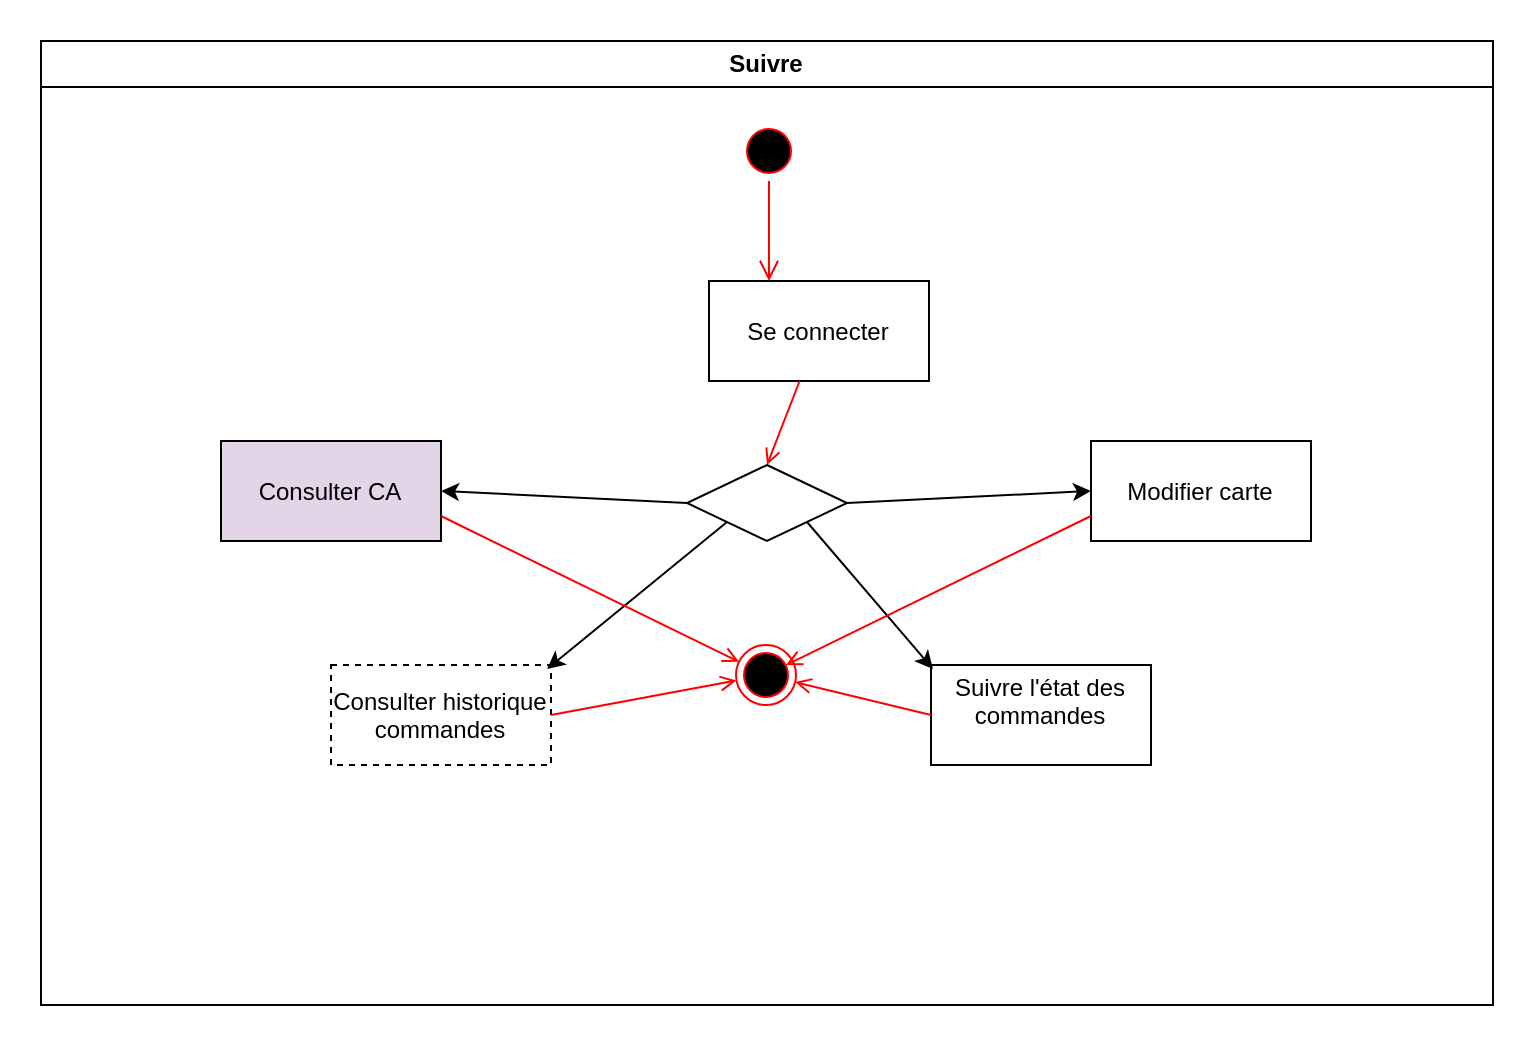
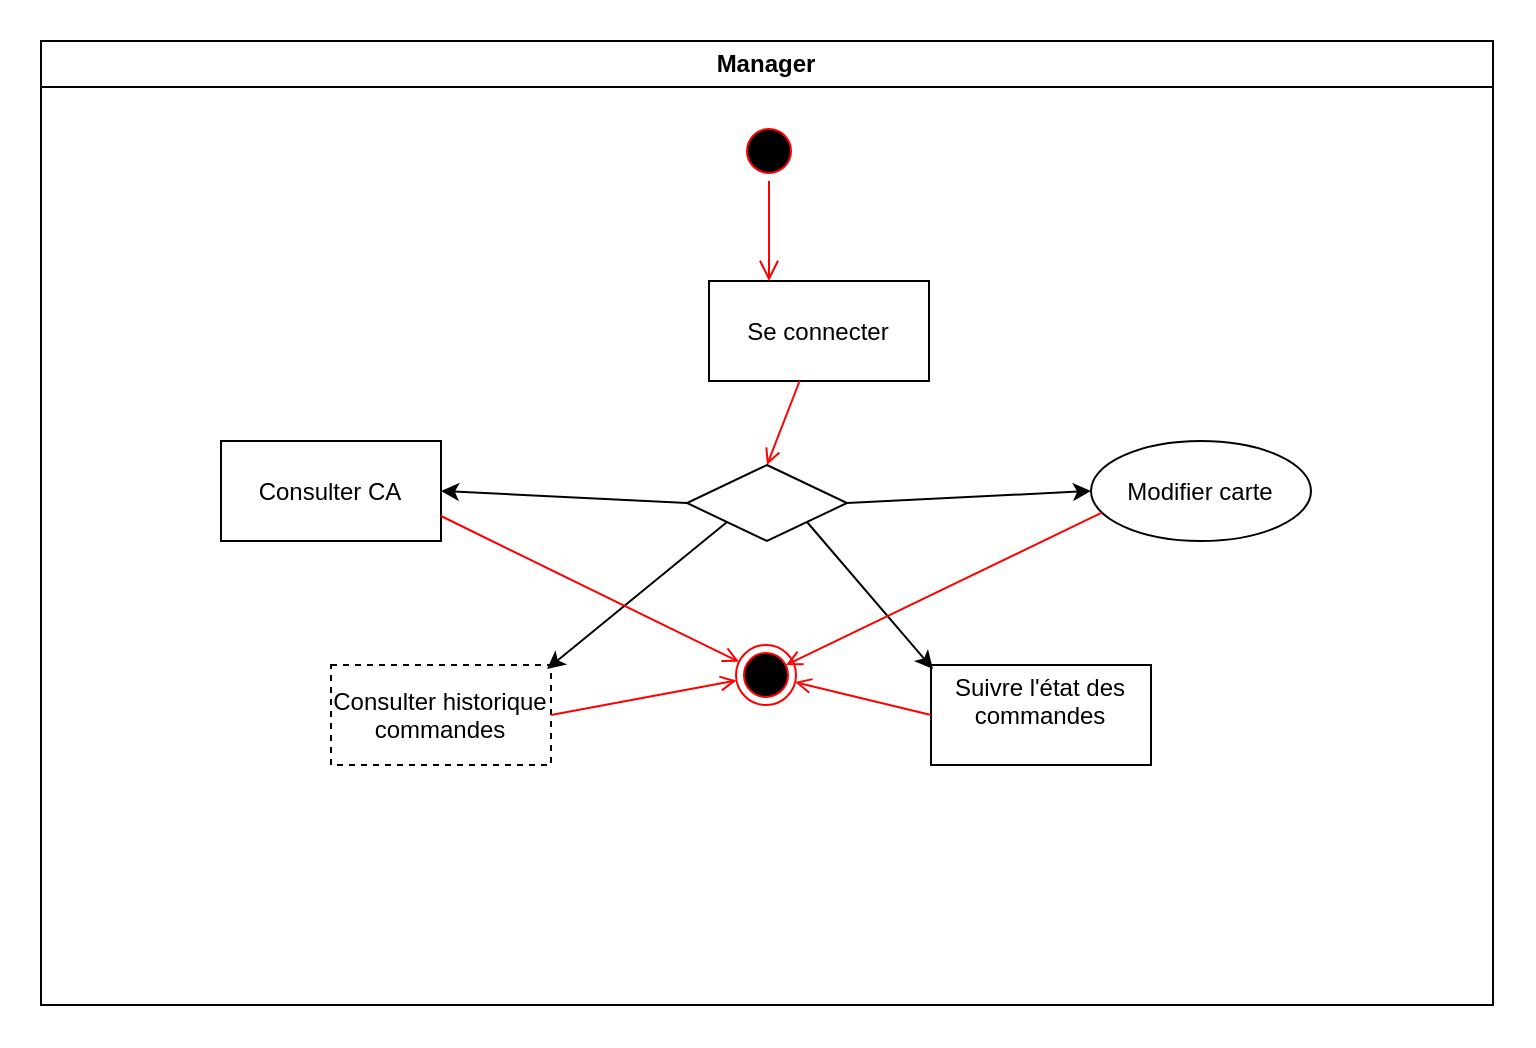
(767, 65) -> (767, 65)
(331, 491) -> (331, 491)
(1201, 491) -> (1201, 491)
